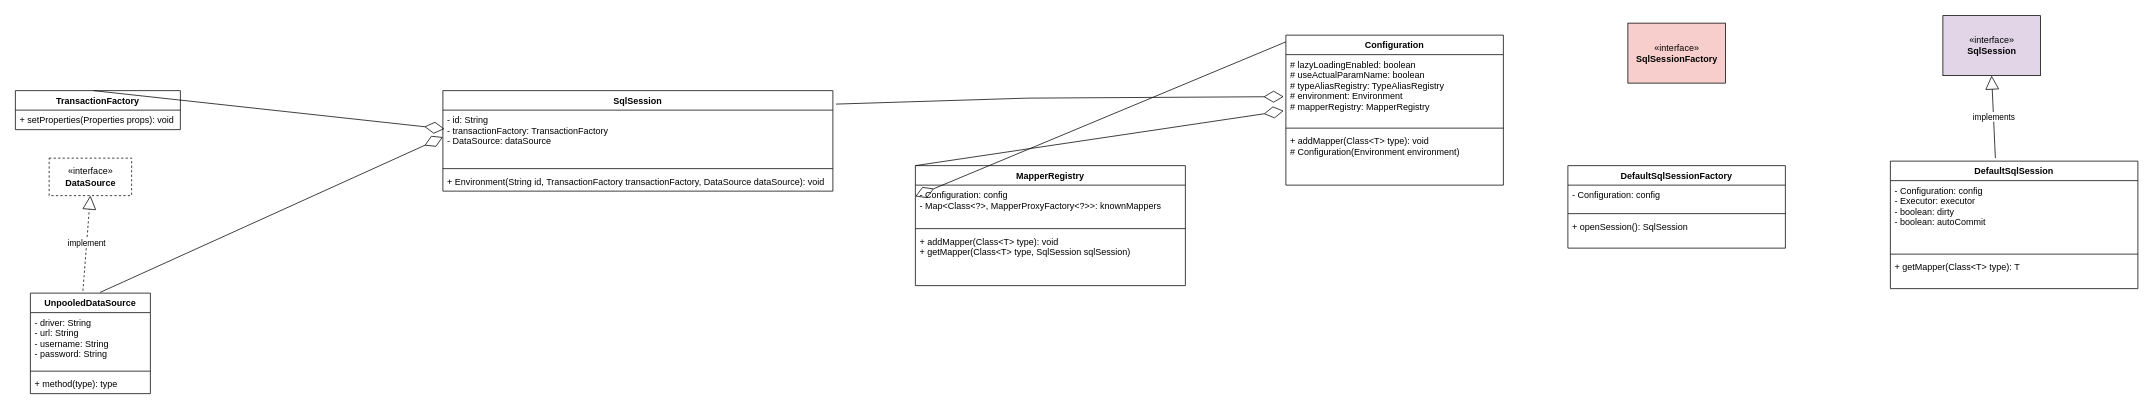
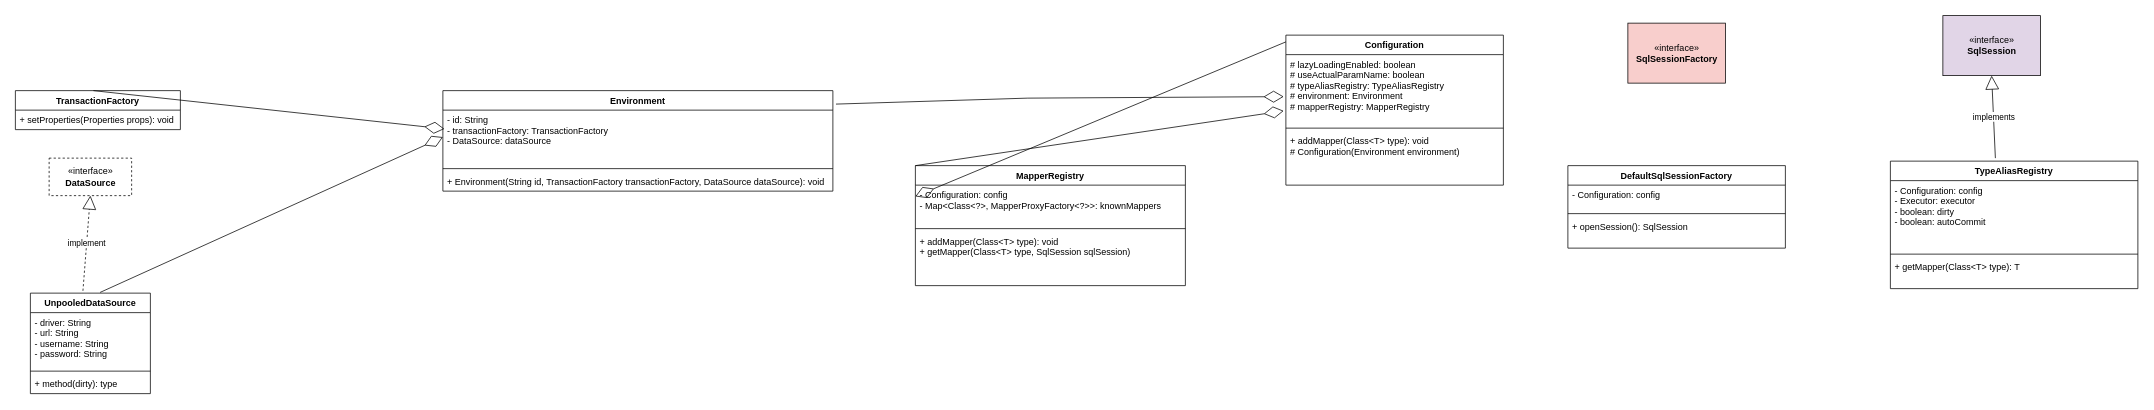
(638, 101) -> (638, 101)
(2014, 171) -> (2014, 171)
(81, 384) -> (83, 384)
